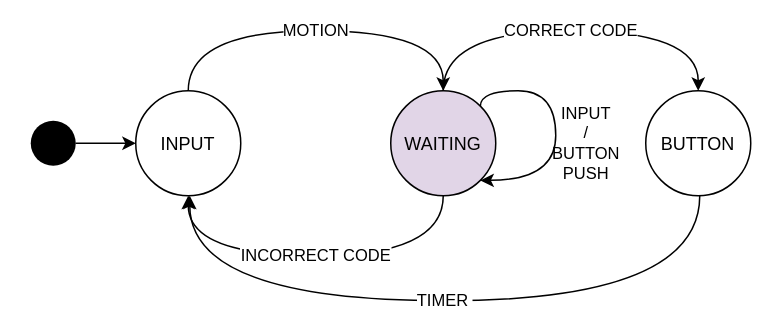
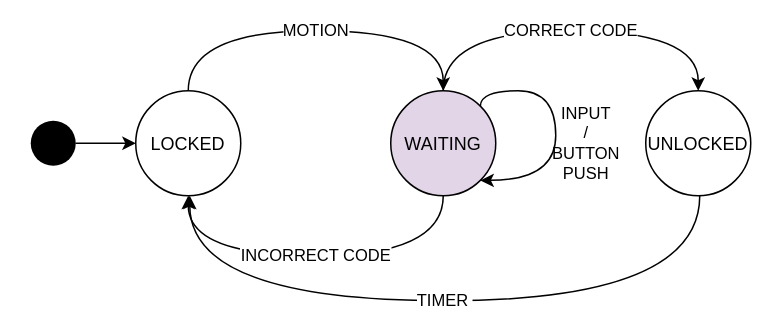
(188, 144) -> (188, 144)
(698, 144) -> (698, 144)
